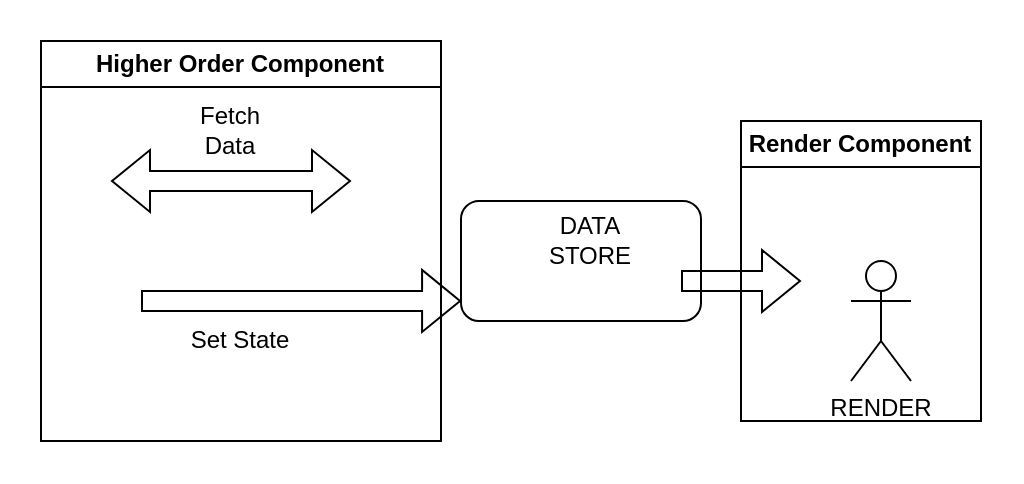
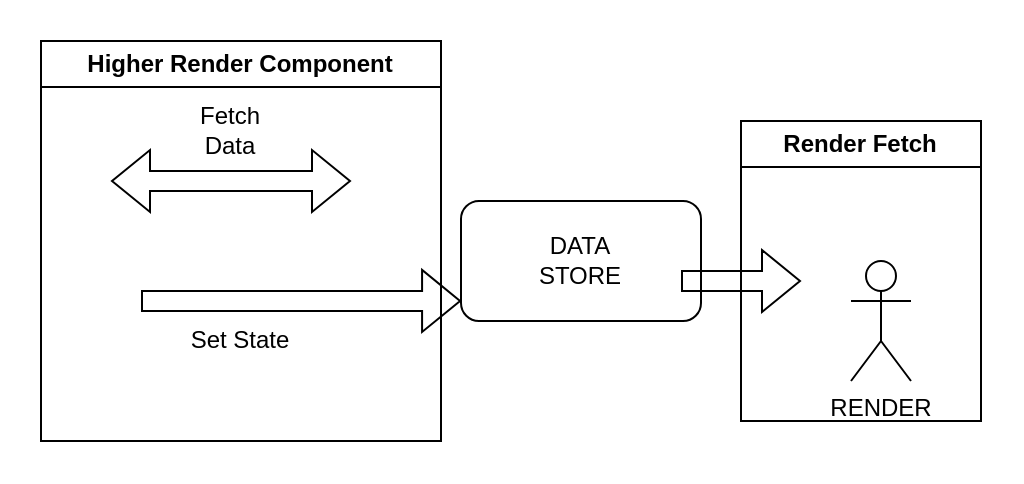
(241, 65) -> (241, 65)
(861, 145) -> (861, 145)
(591, 241) -> (581, 261)
